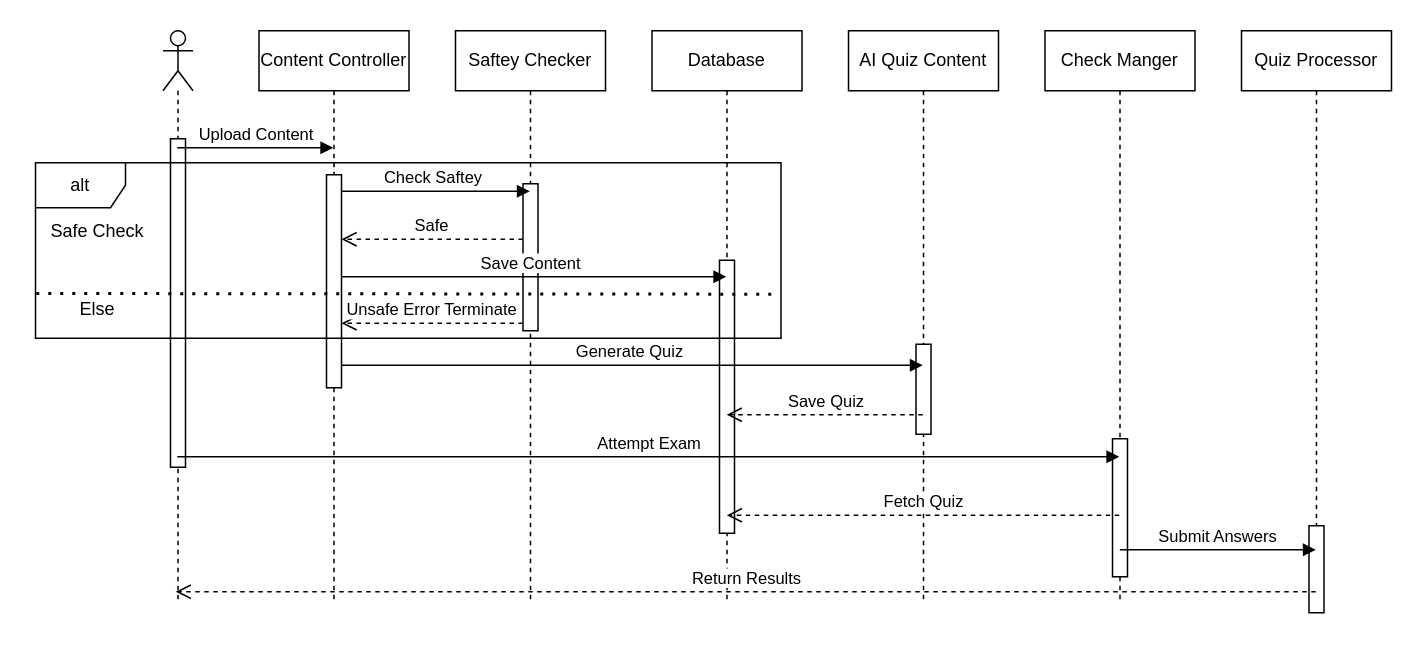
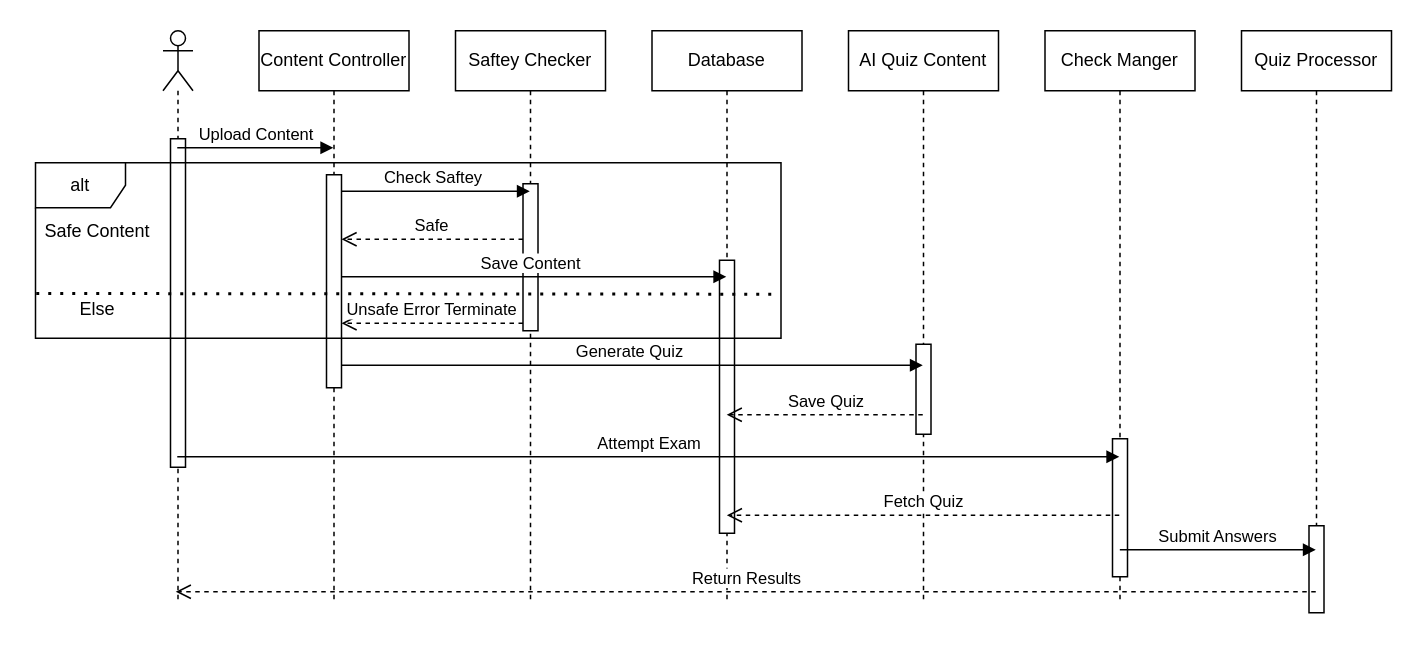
(98, 232) -> (98, 232)
